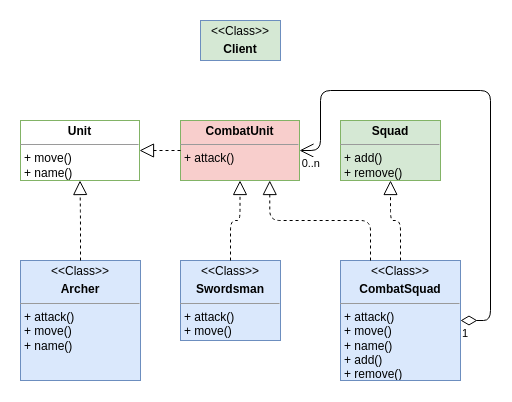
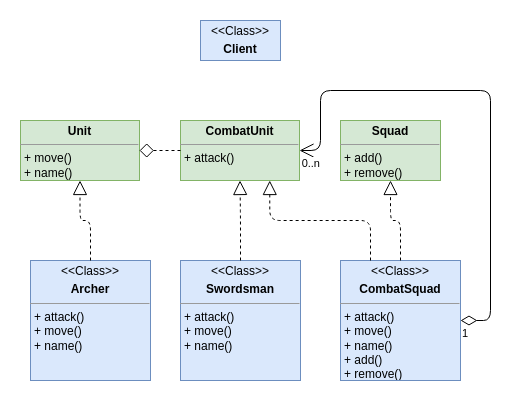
(241, 41) -> (241, 41)
(80, 151) -> (80, 151)
(155, 151) -> (154, 151)
(240, 151) -> (240, 151)
(231, 301) -> (241, 321)
(81, 321) -> (91, 321)
